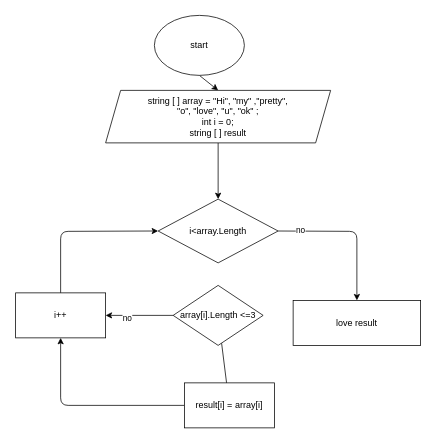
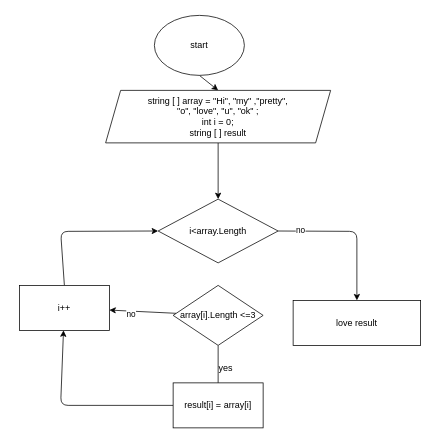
(60, 315) -> (64, 308)
none -> (225, 368)
(229, 405) -> (218, 405)
